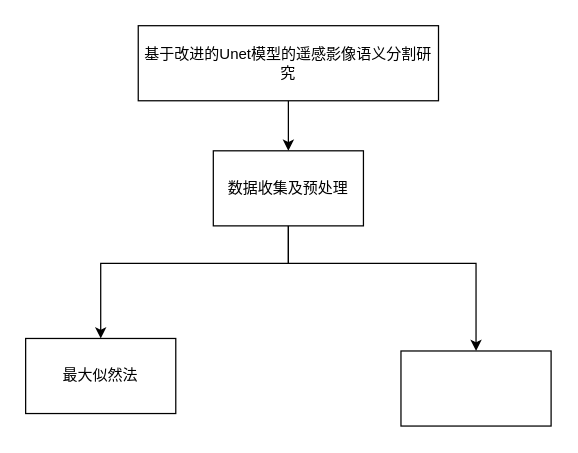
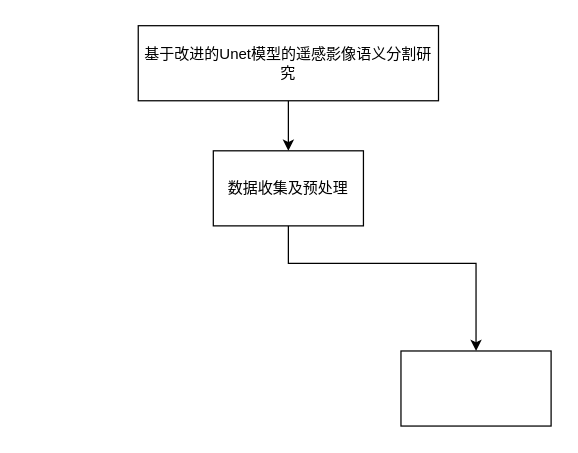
(160, 263) -> none
(101, 376) -> none
